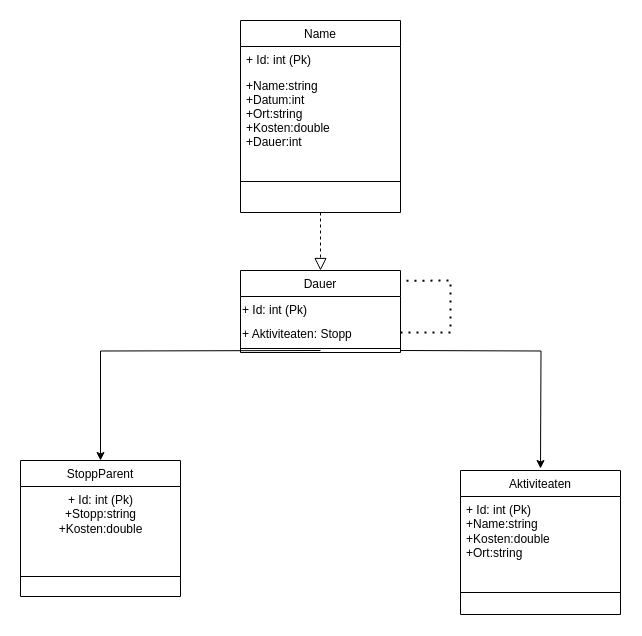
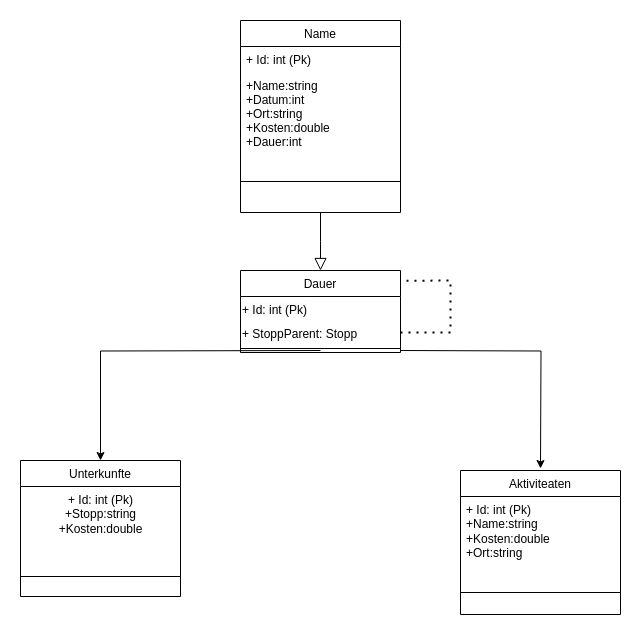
(321, 235) -> (321, 235)
(305, 335) -> (305, 335)
(100, 474) -> (100, 474)
